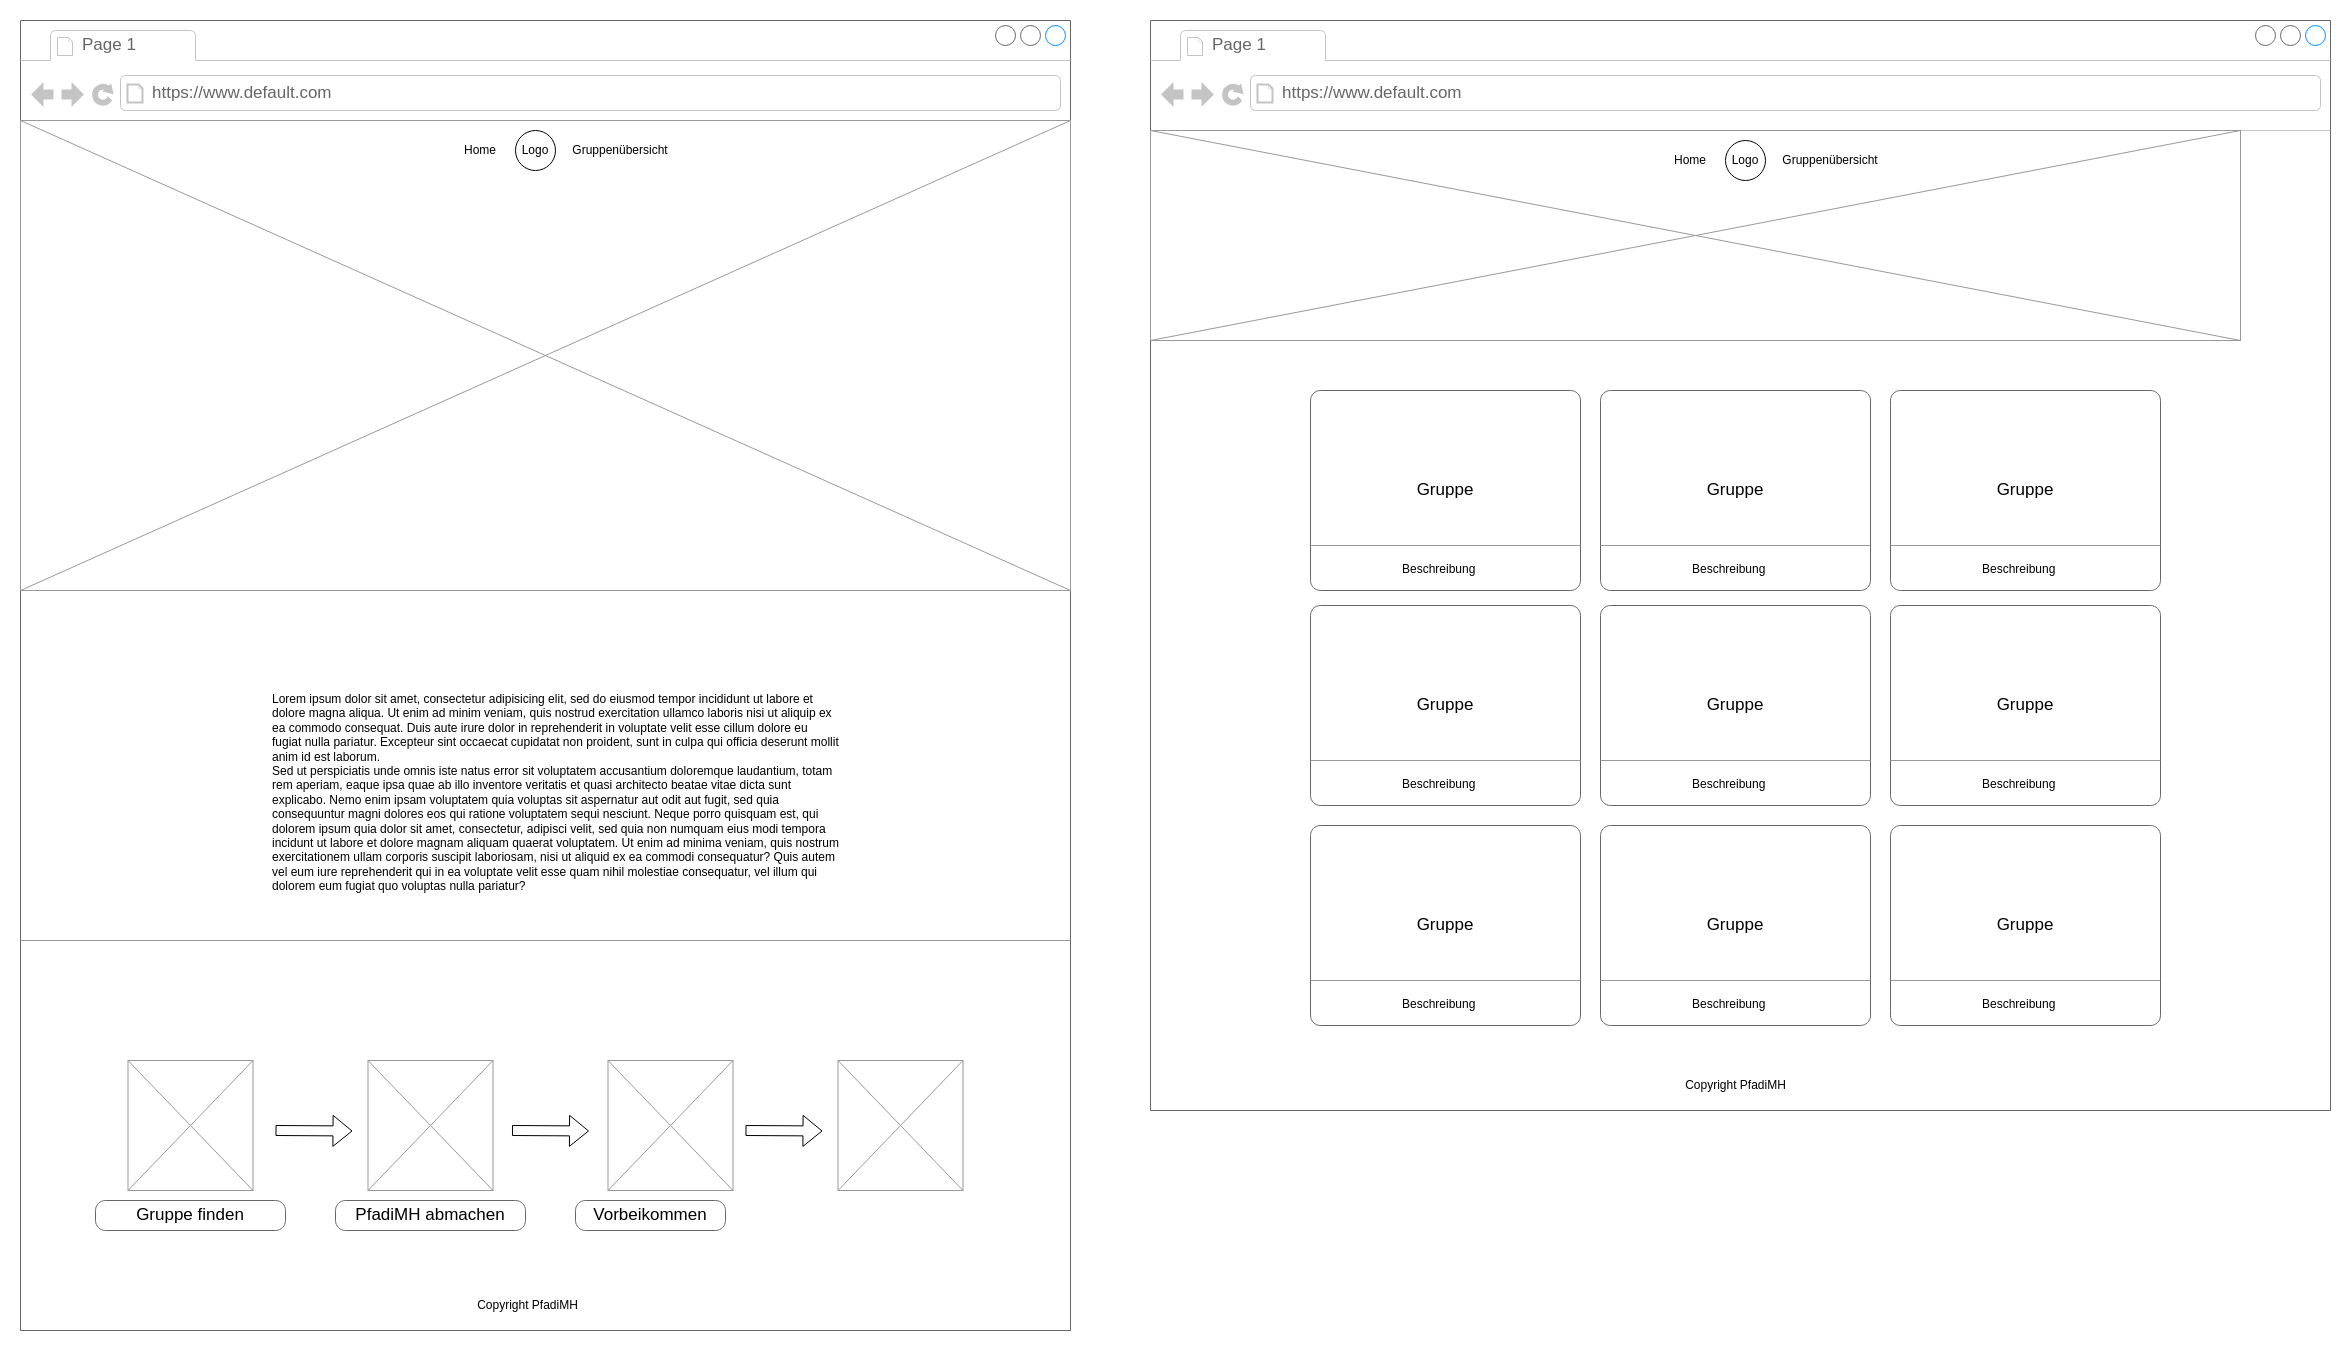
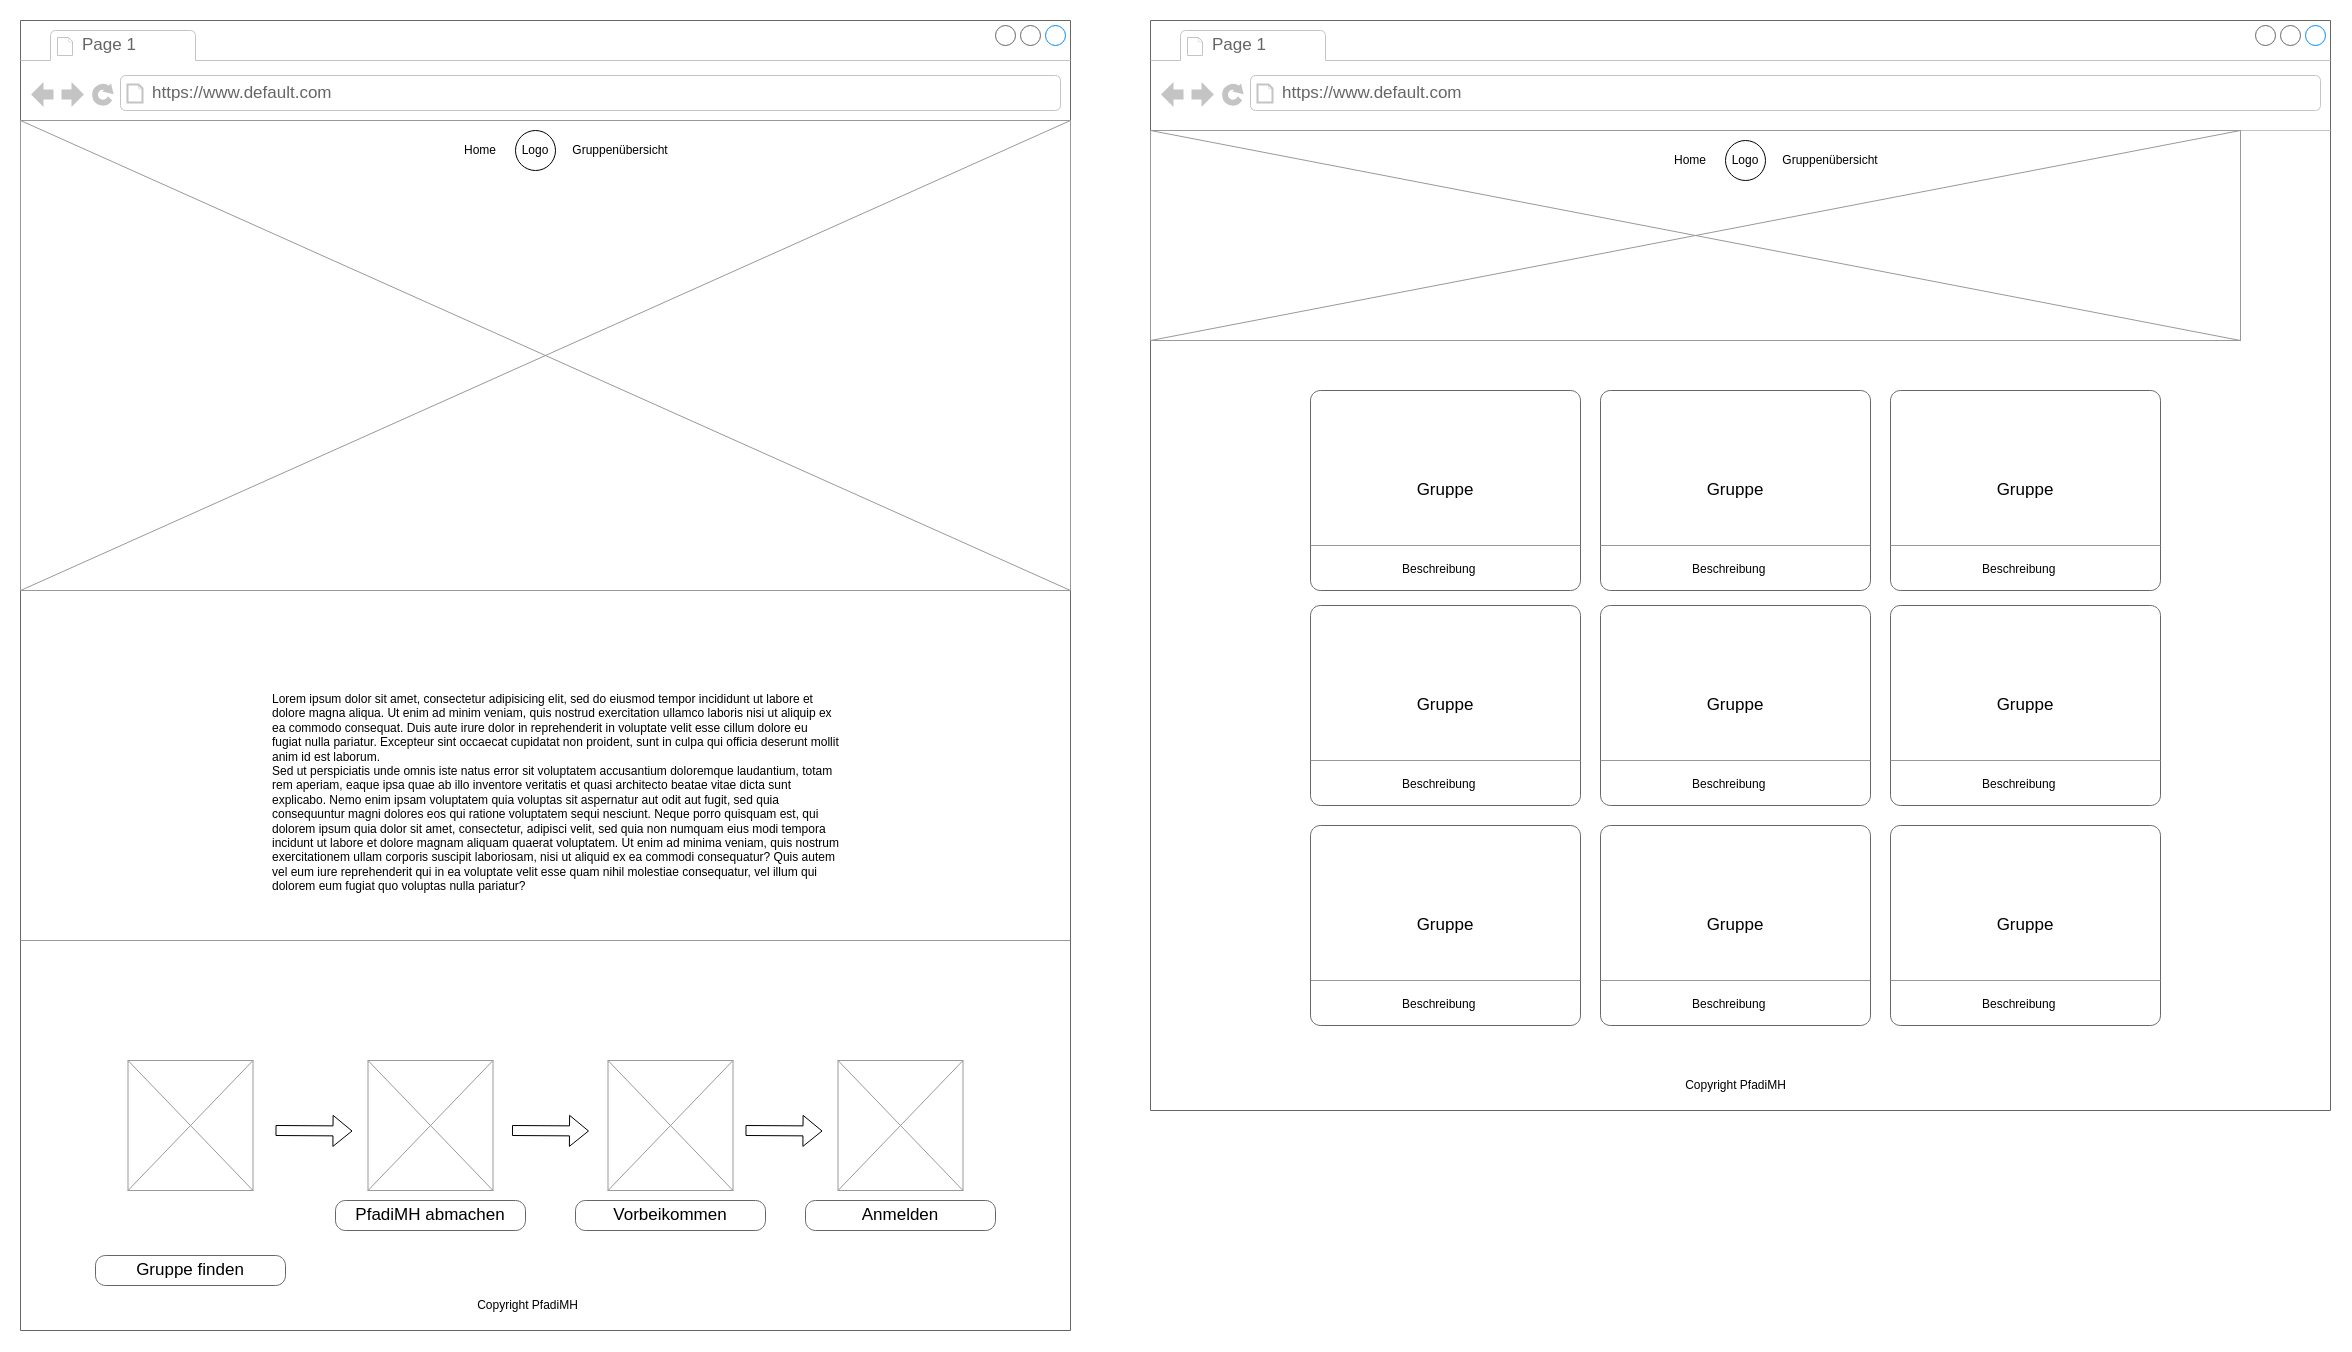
(191, 1216) -> (191, 1271)
(651, 1216) -> (671, 1216)
none -> (901, 1216)
